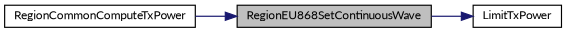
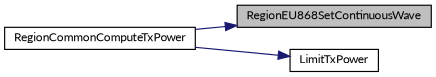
(446, 16) -> (237, 51)
